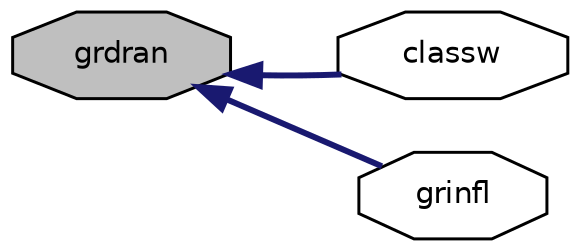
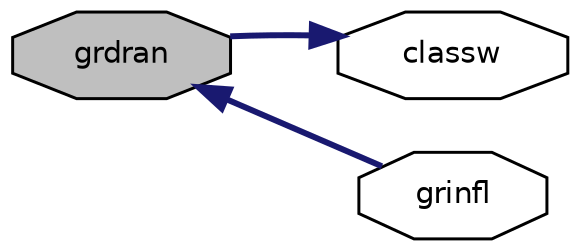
(301, 75) -> (271, 35)
